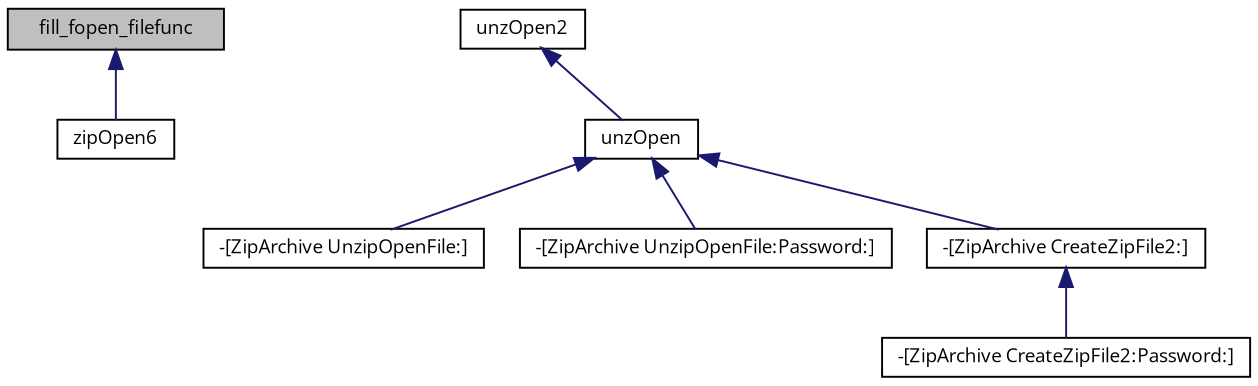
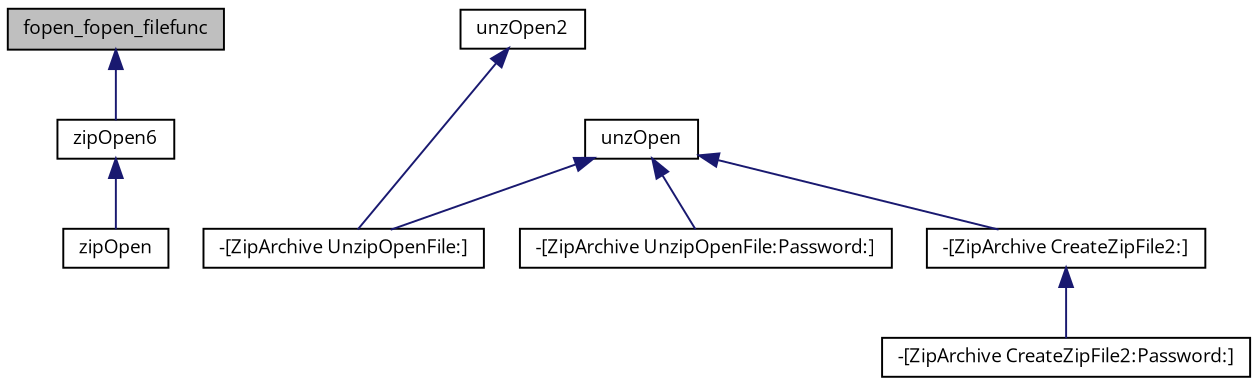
(116, 29) -> (116, 29)
(590, 91) -> (427, 146)
none -> (116, 248)
